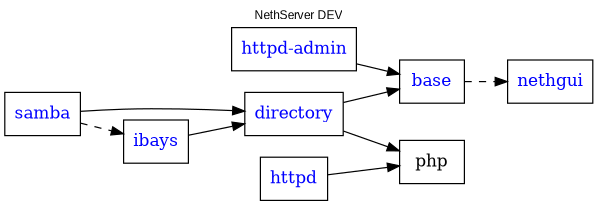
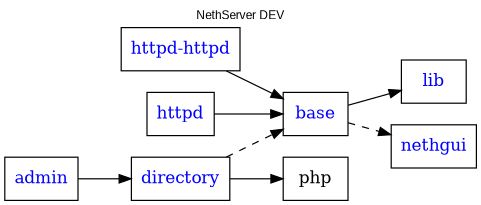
(294, 49) -> (181, 49)
none -> (434, 82)
(365, 97) -> (249, 146)
(43, 114) -> (41, 179)
(156, 142) -> none
(357, 171) -> (242, 114)
